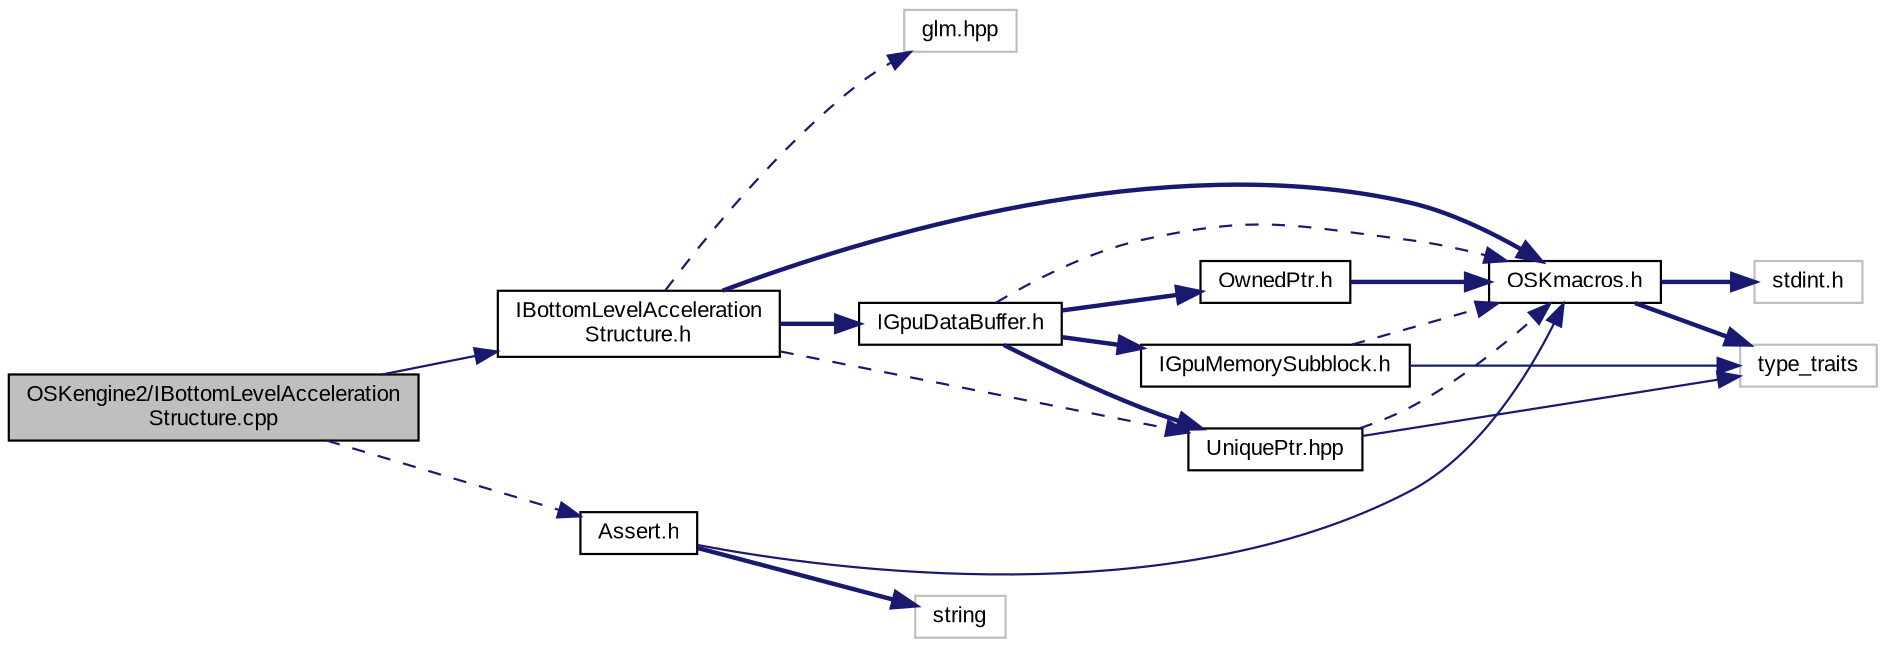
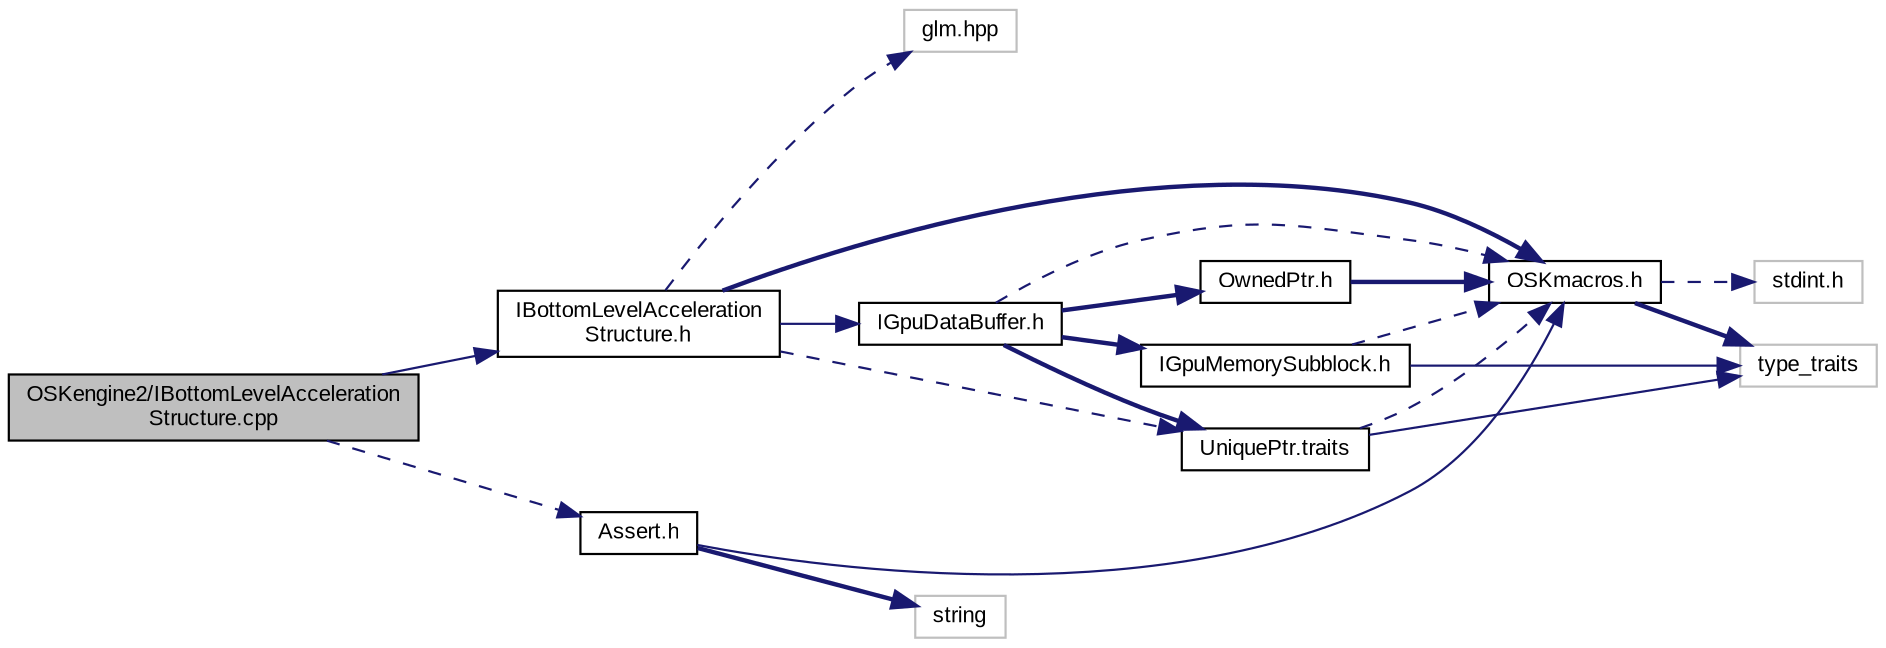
(1696, 282) -> (1696, 282)
(808, 324) -> (808, 324)
(1275, 449) -> (1275, 449)
